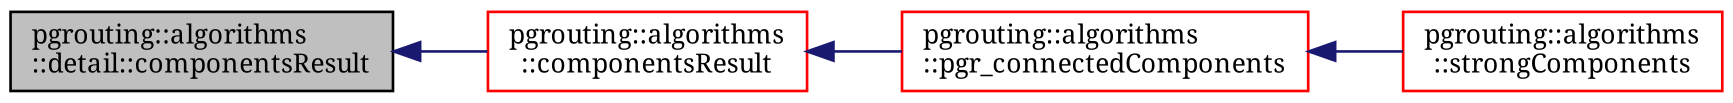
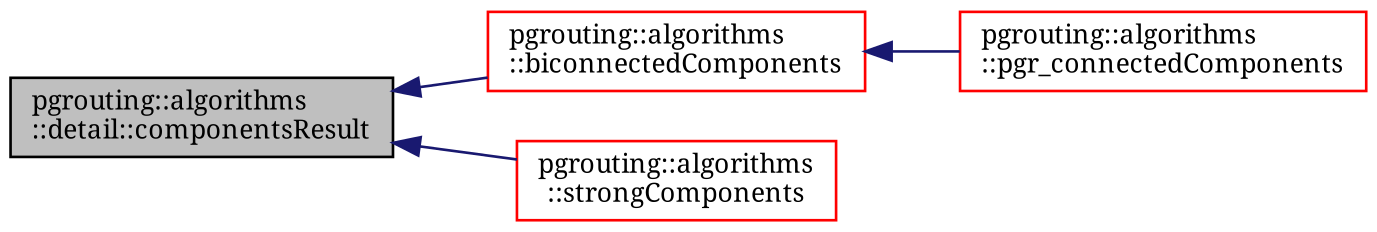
(648, 51) -> (677, 51)
(1369, 51) -> (468, 153)
